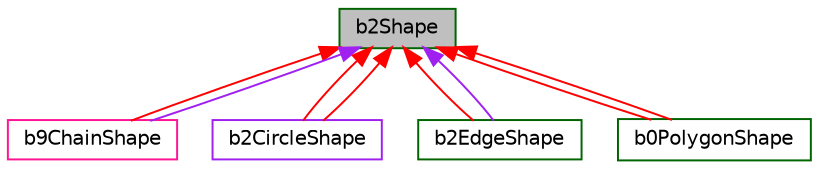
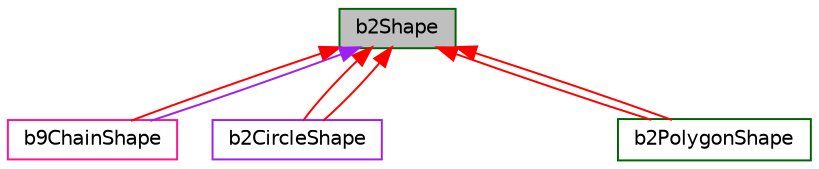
(500, 140) -> none
(714, 140) -> (714, 140)
